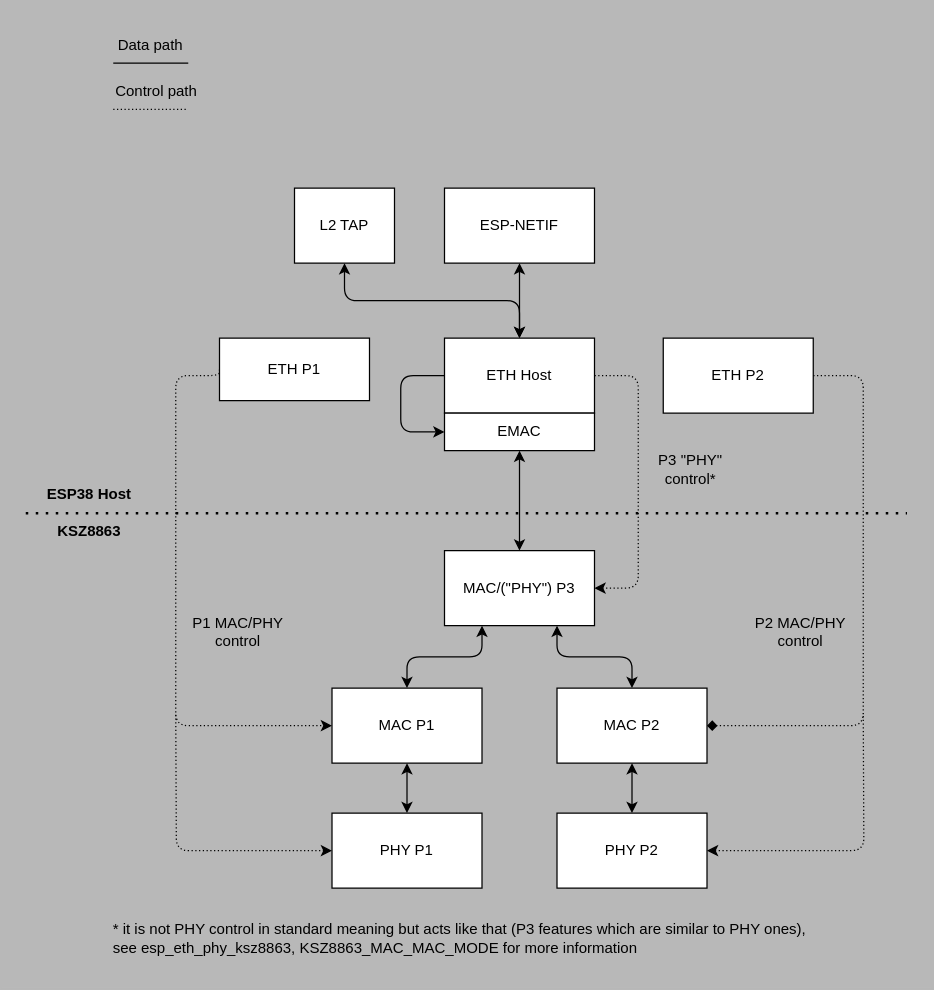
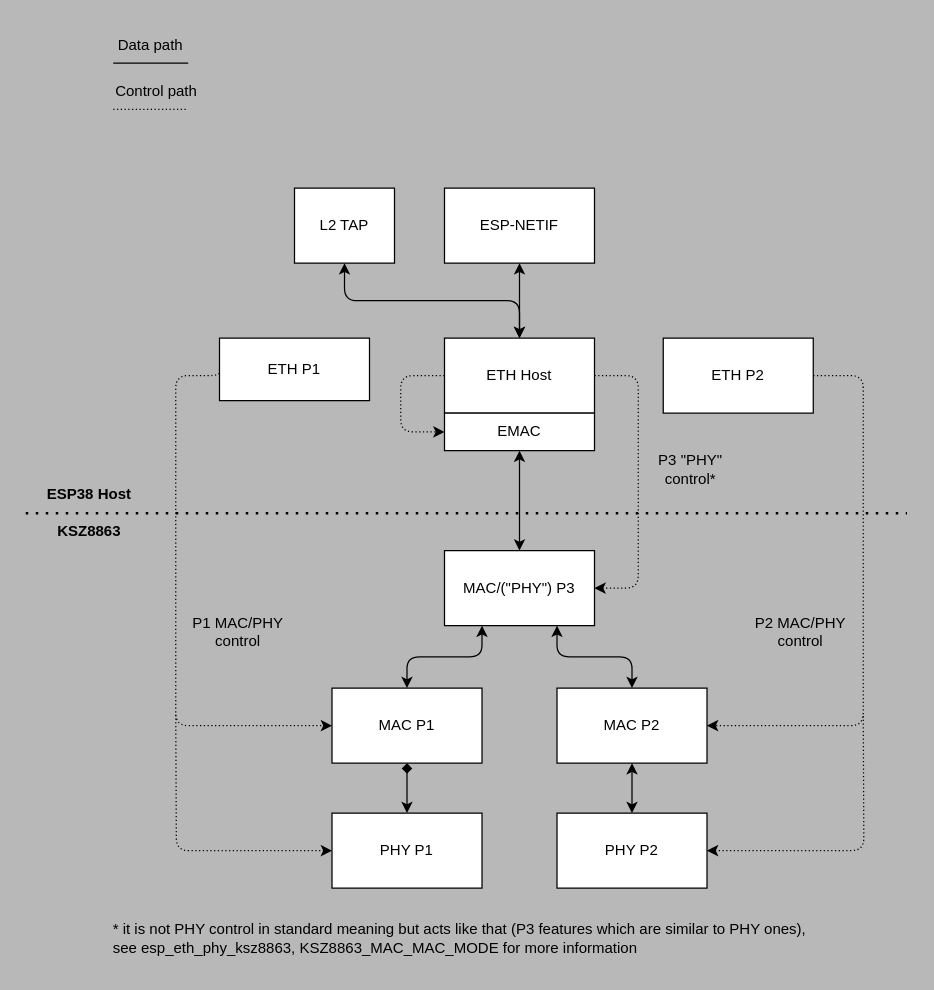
(401, 399) -> (401, 399)
(718, 726) -> (717, 726)
(407, 773) -> (407, 774)
